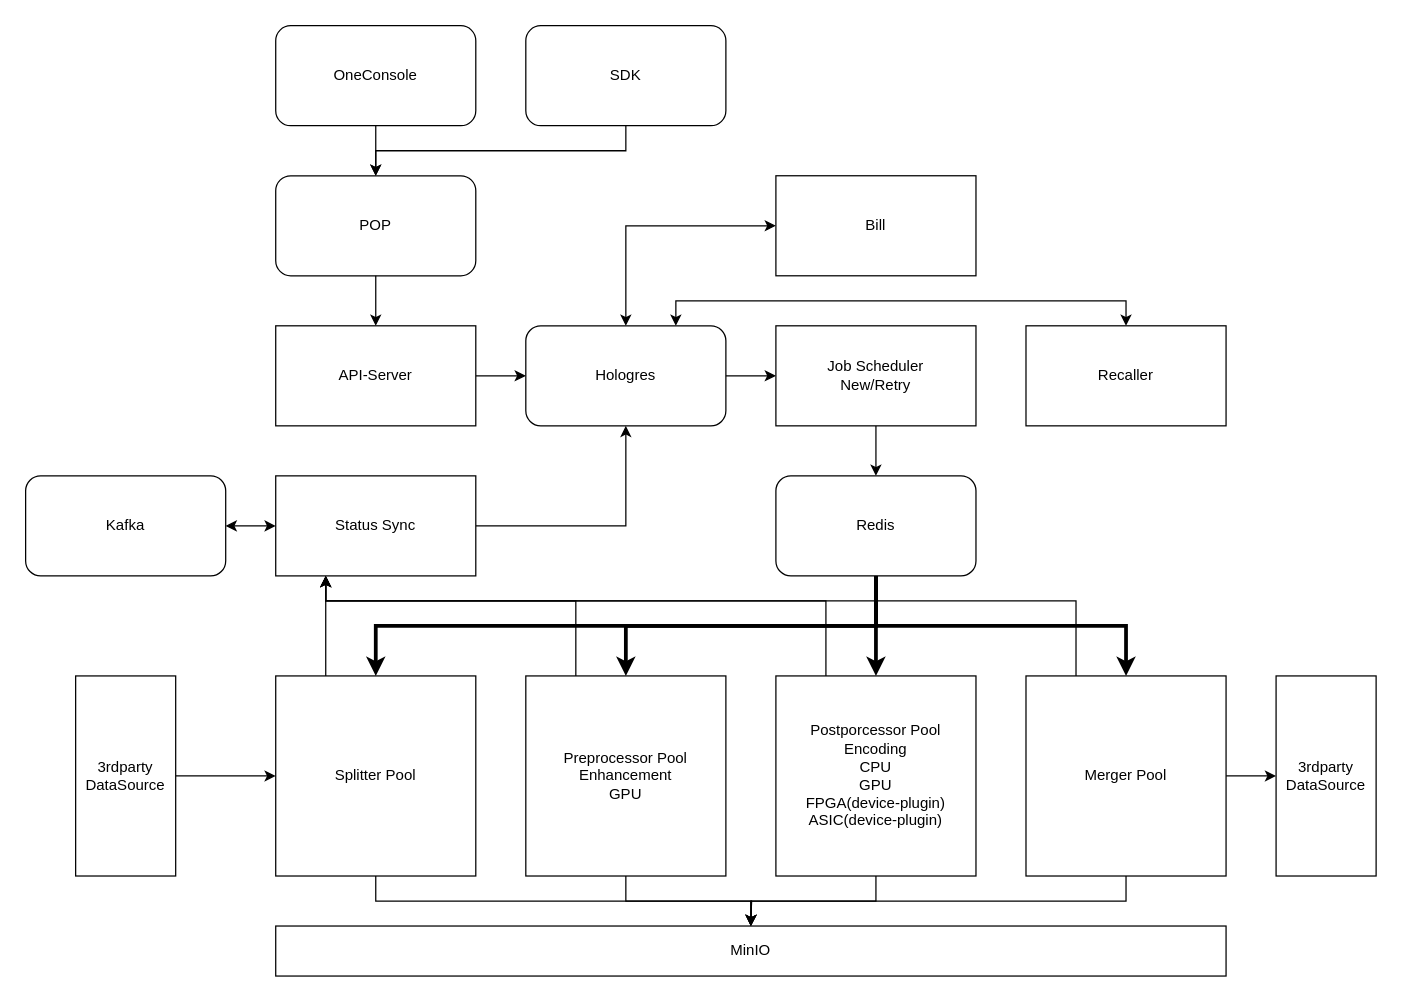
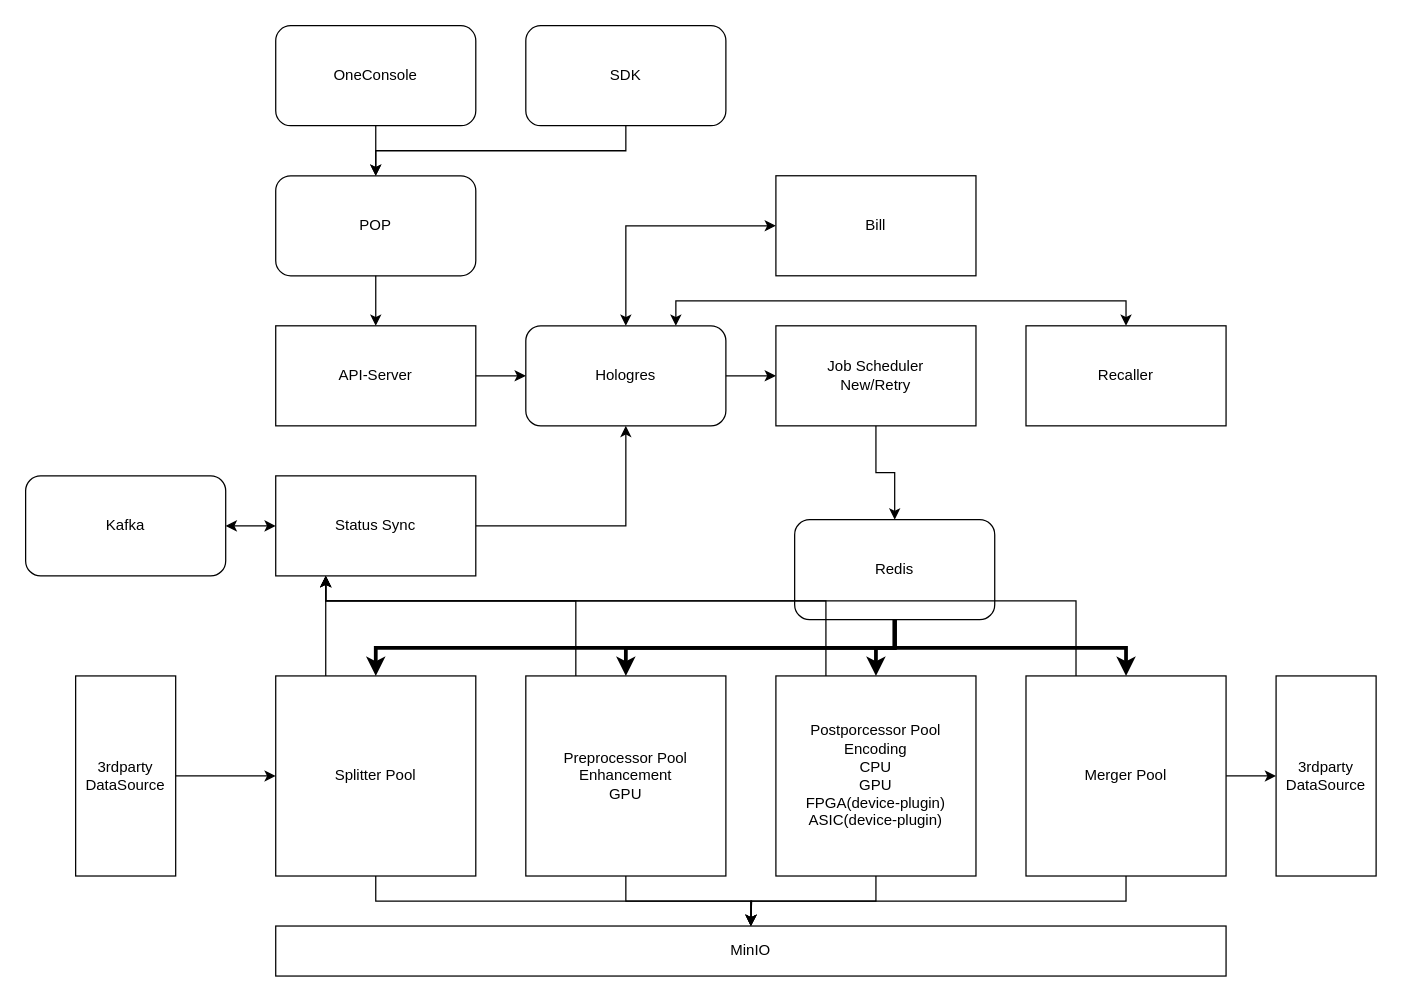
(876, 526) -> (894, 569)
